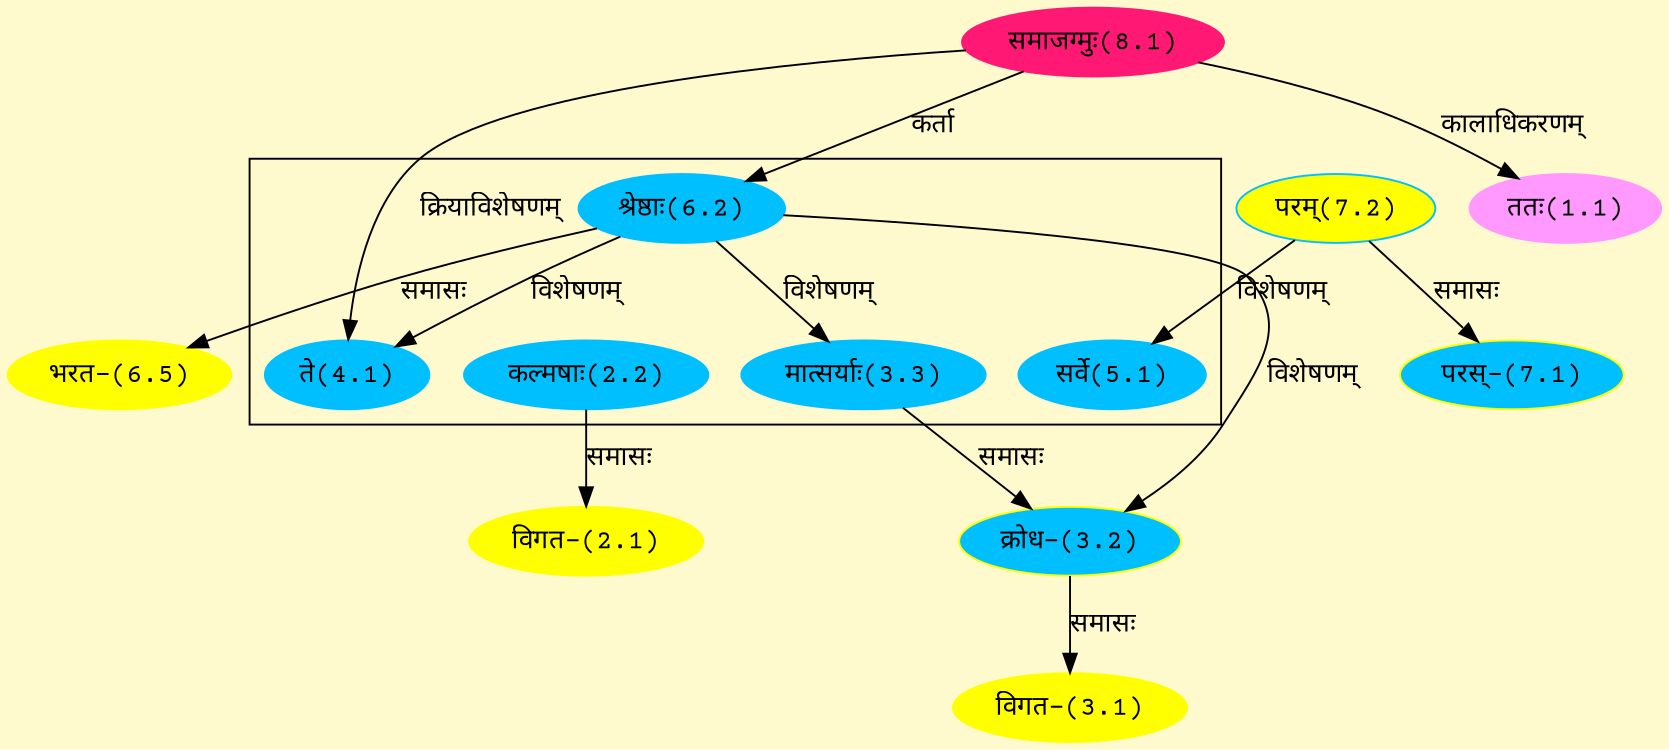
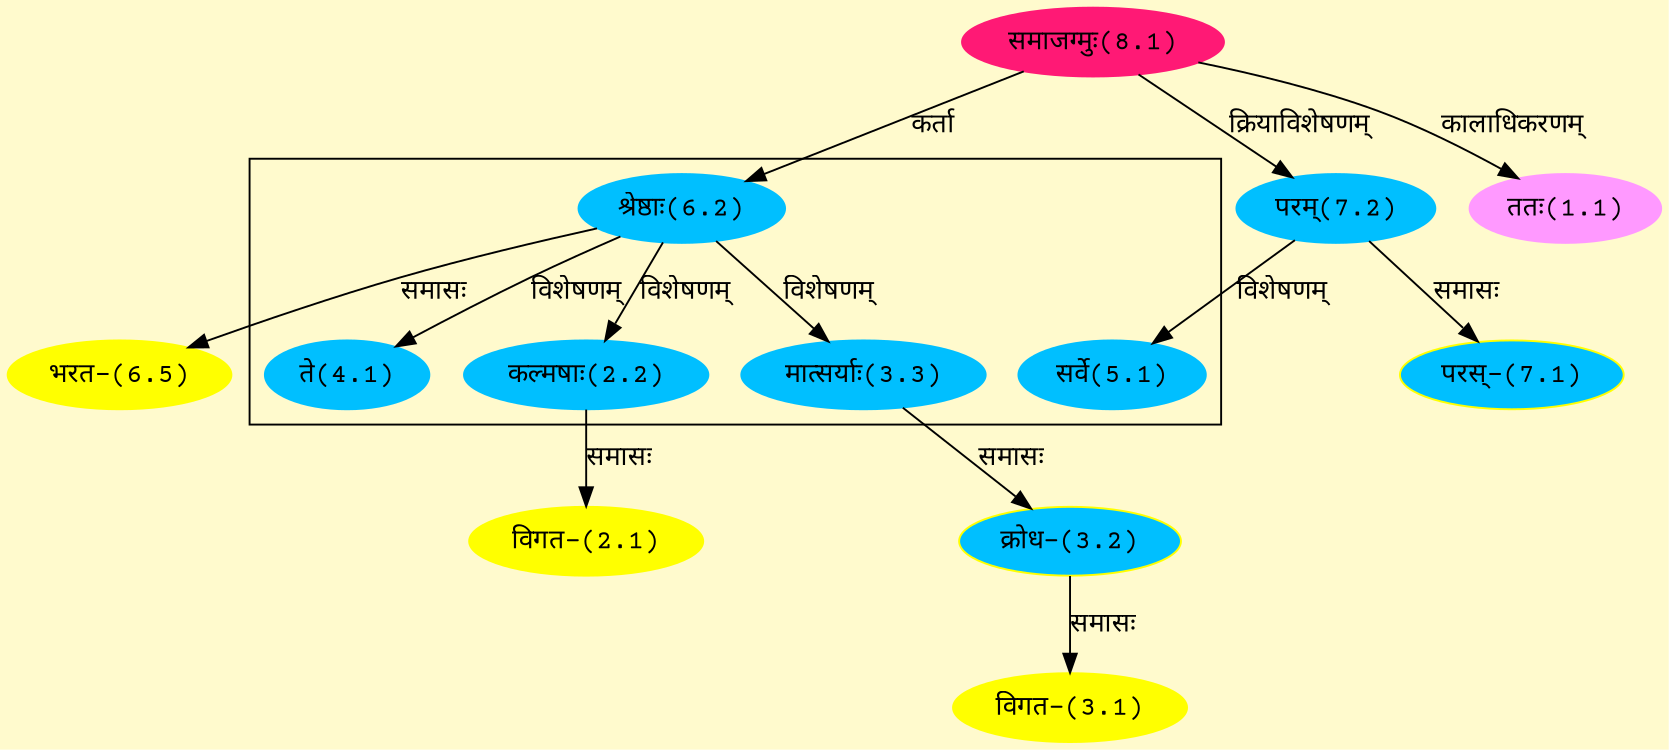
(598, 94) -> (1207, 121)
(1336, 208) -> (1336, 208)
(1155, 249) -> (639, 283)
